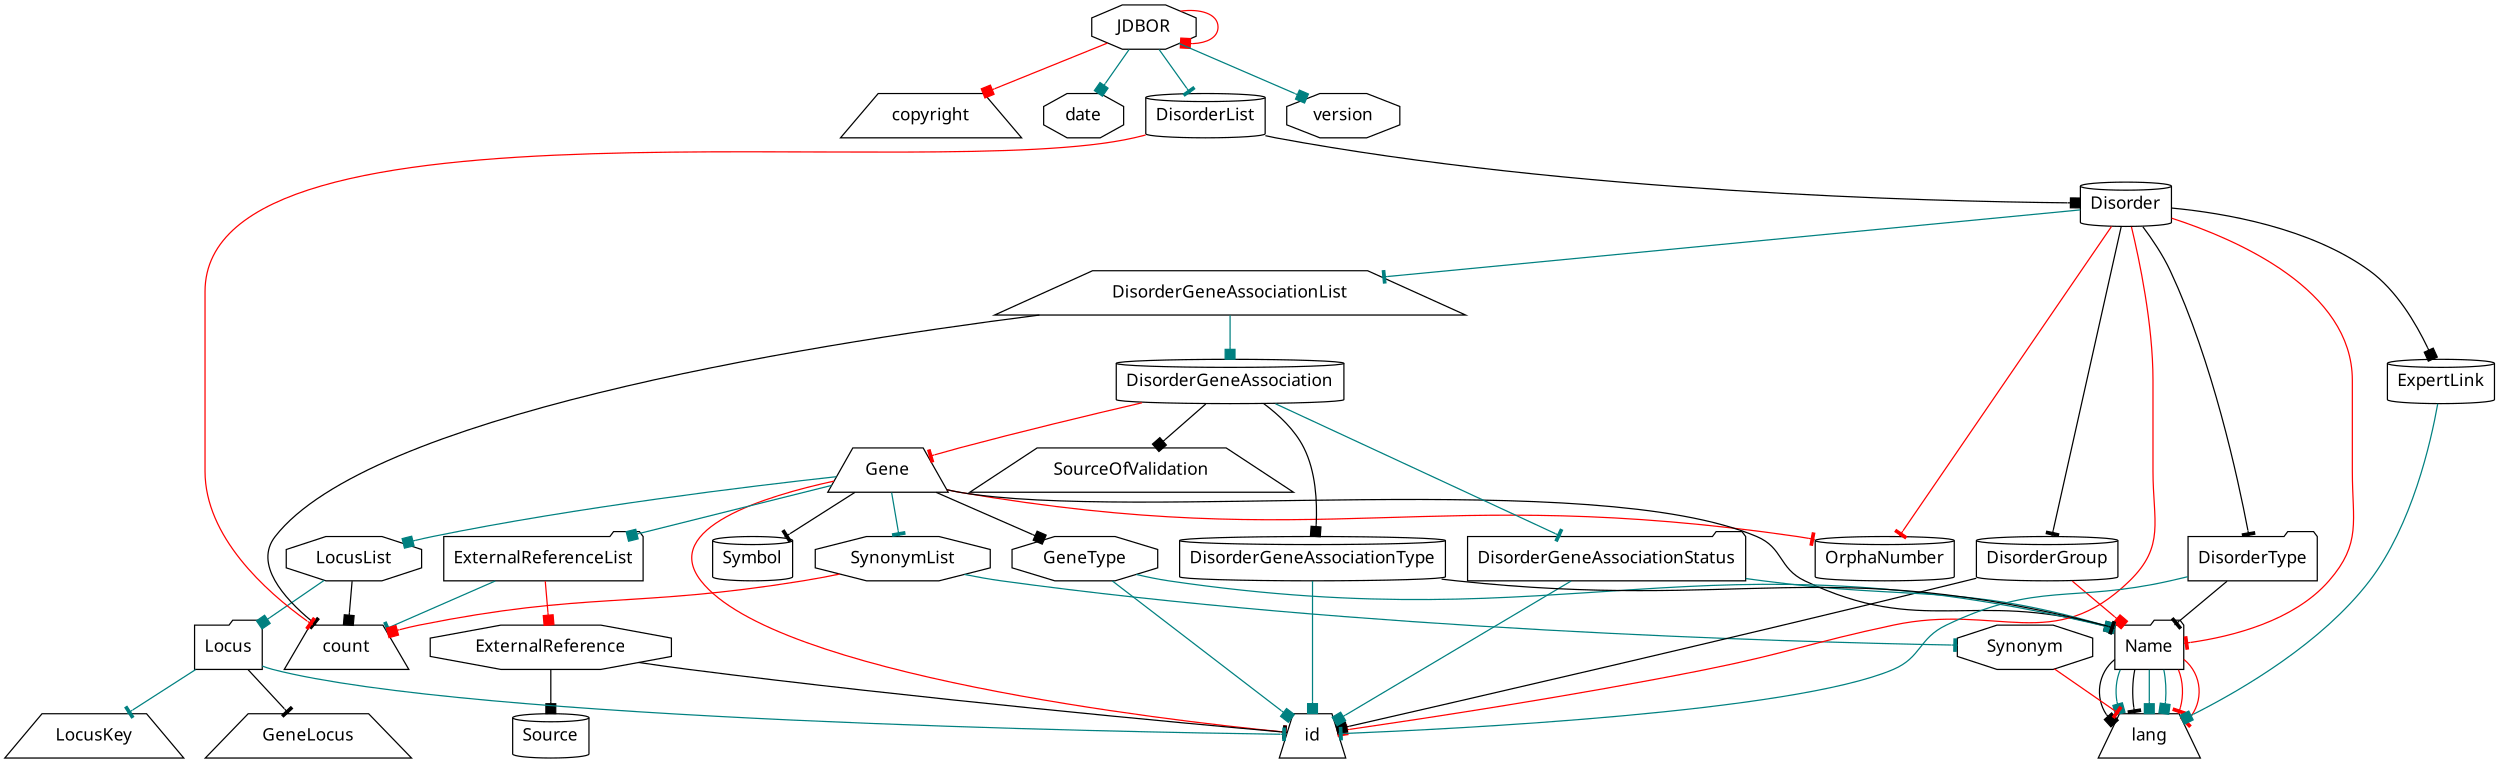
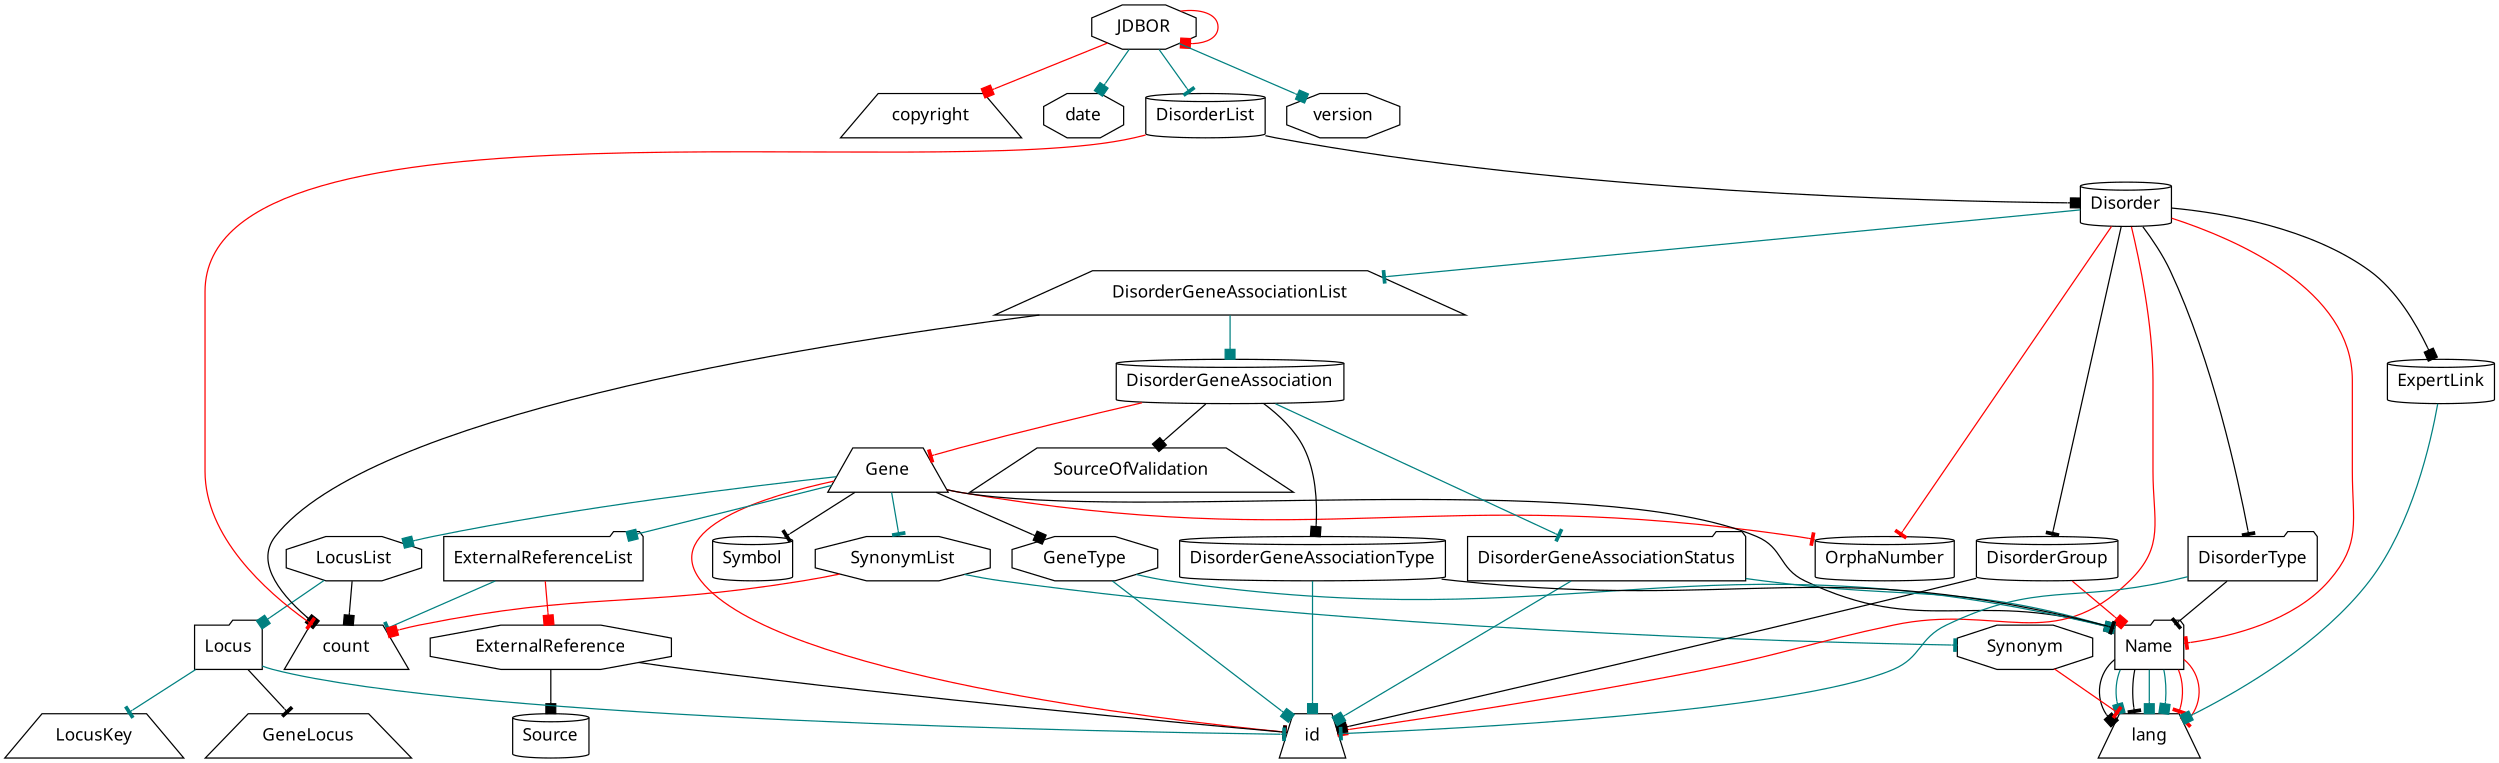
(593, 394) -> (593, 394)
